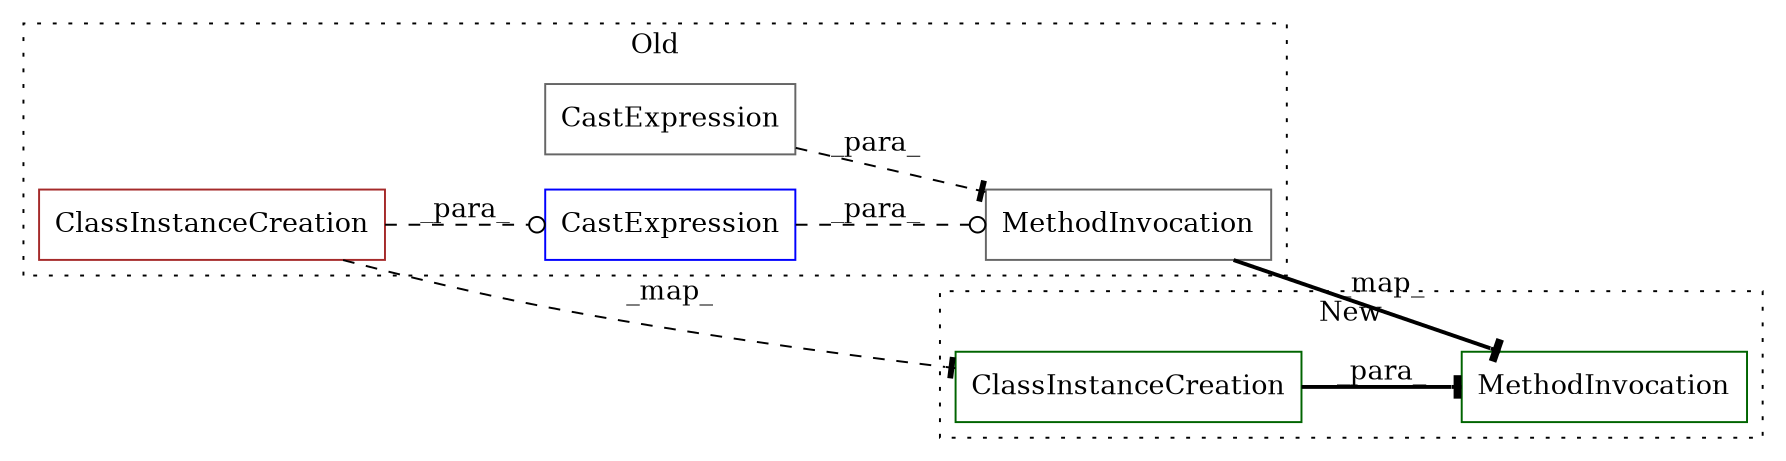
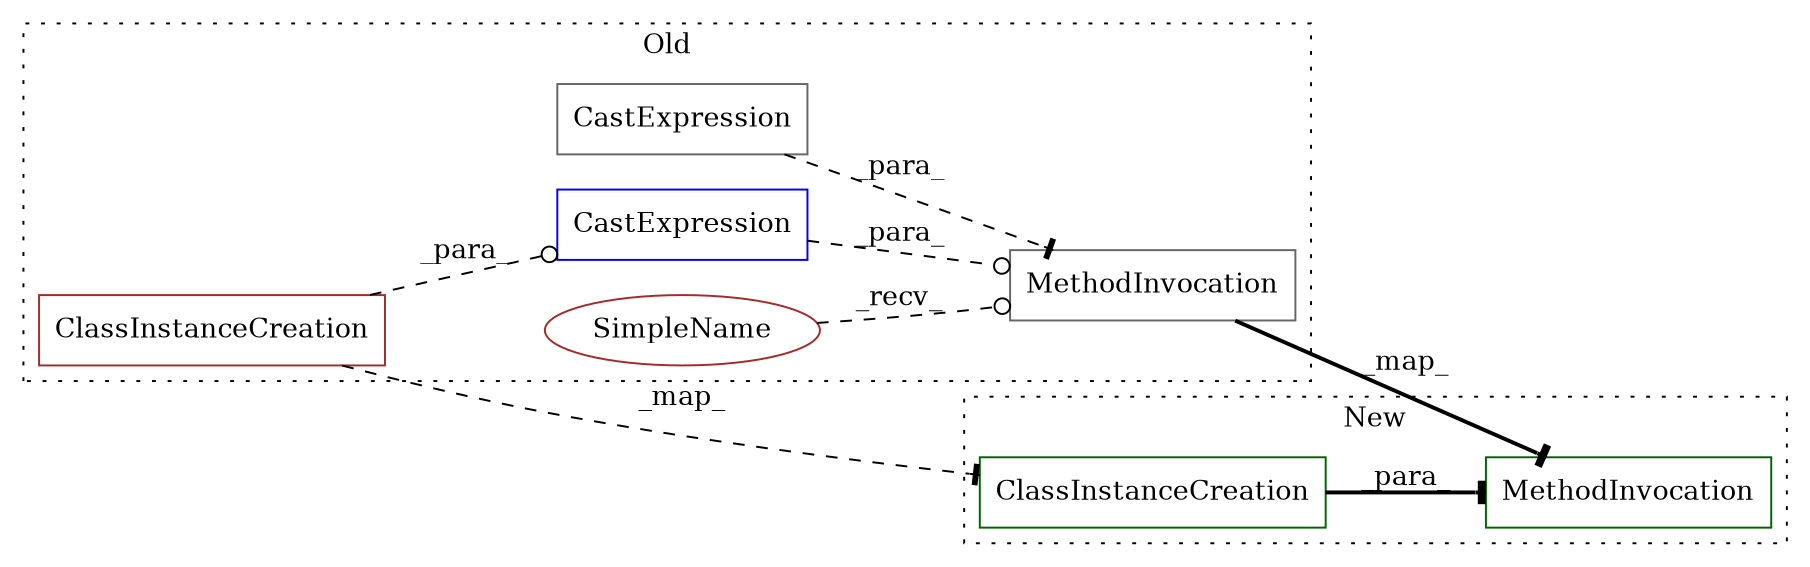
none -> (682, 330)
